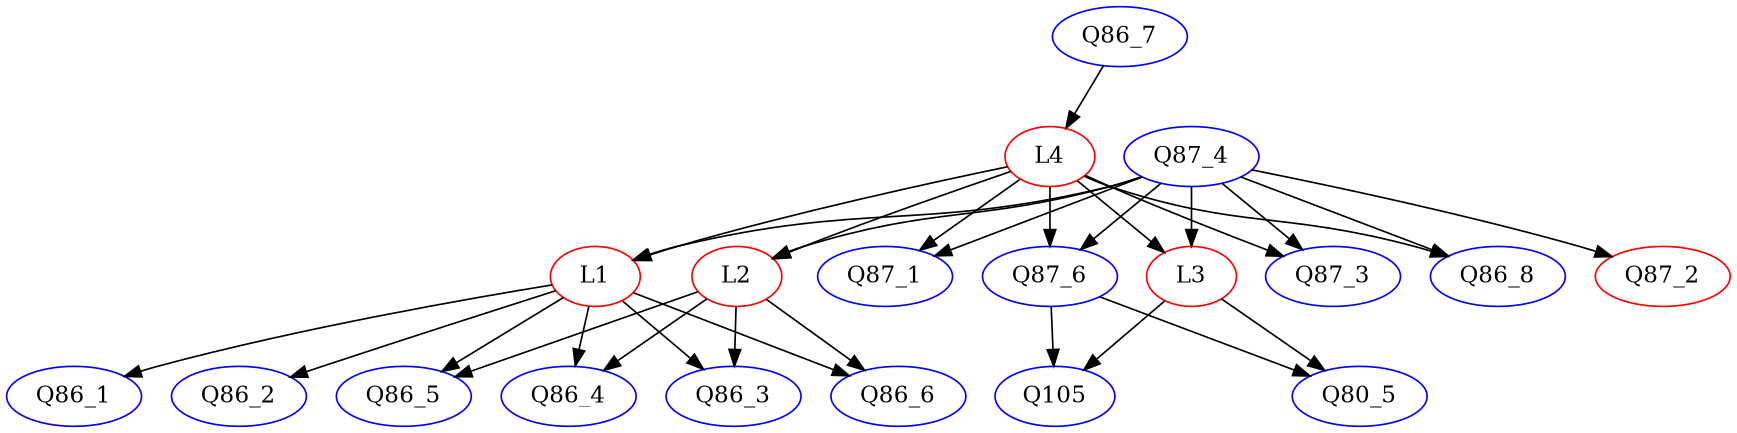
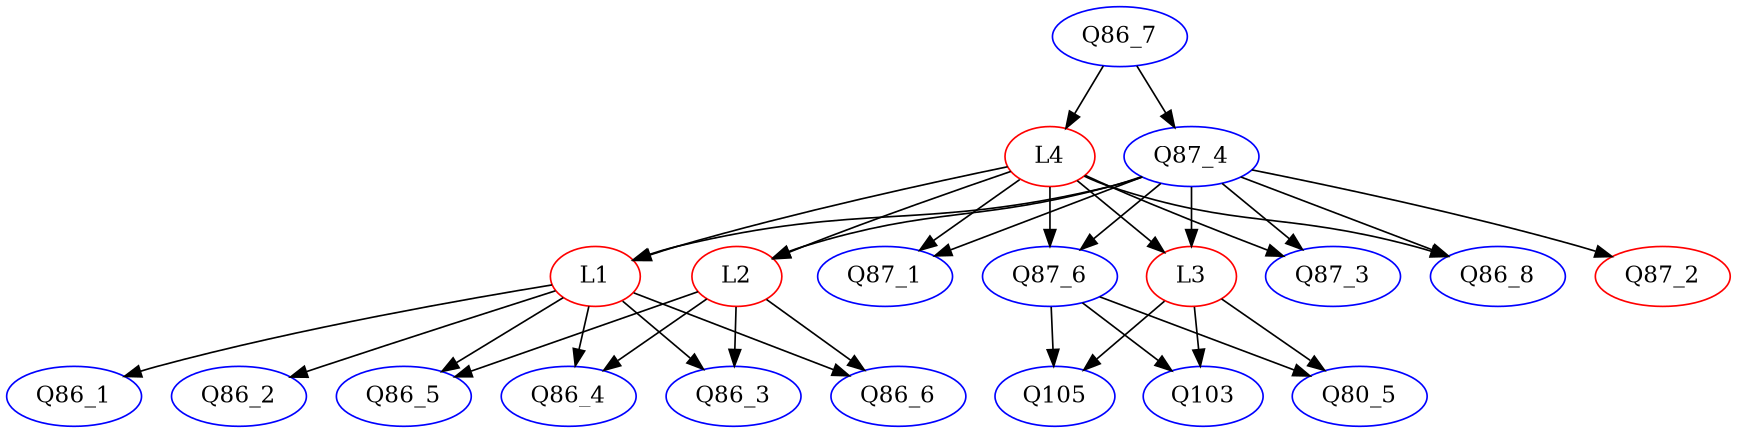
none -> (1151, 90)
none -> (1203, 396)
